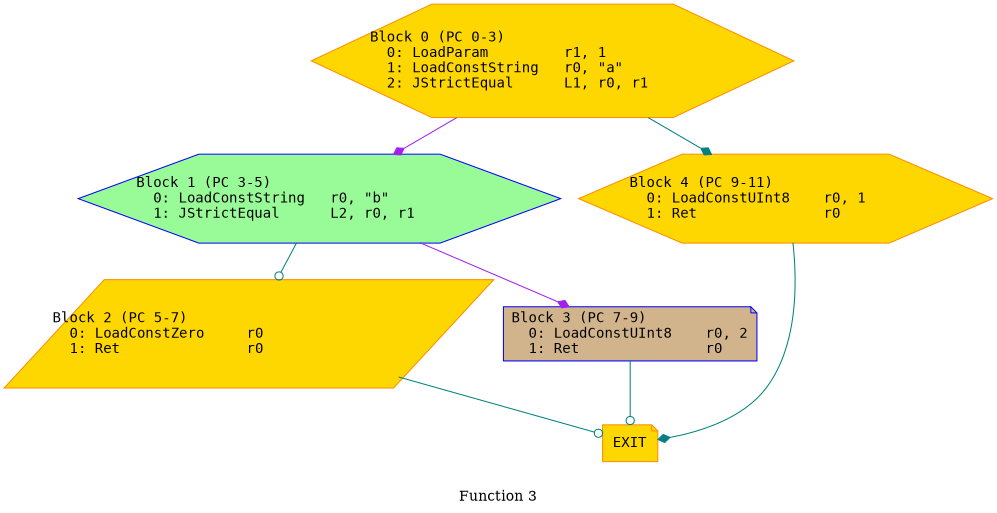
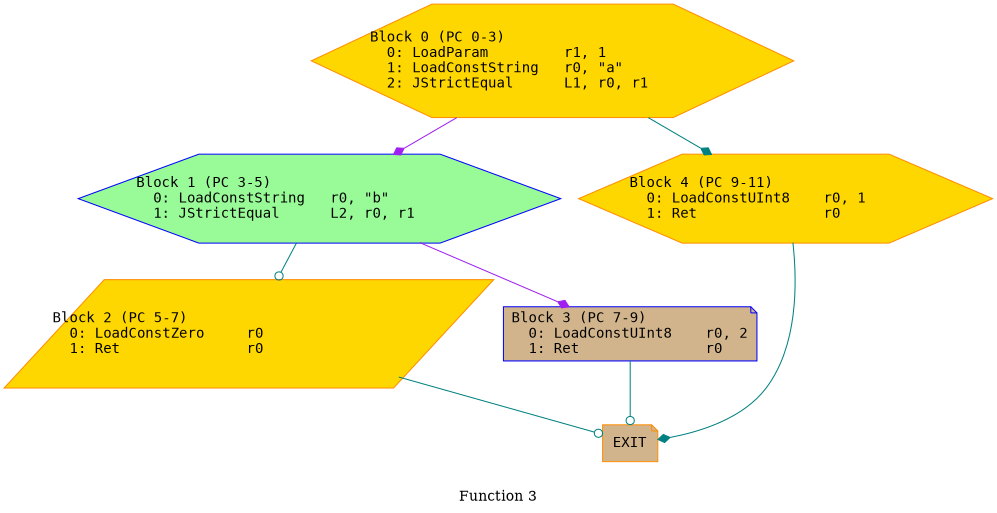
(630, 443) -> (630, 443)
